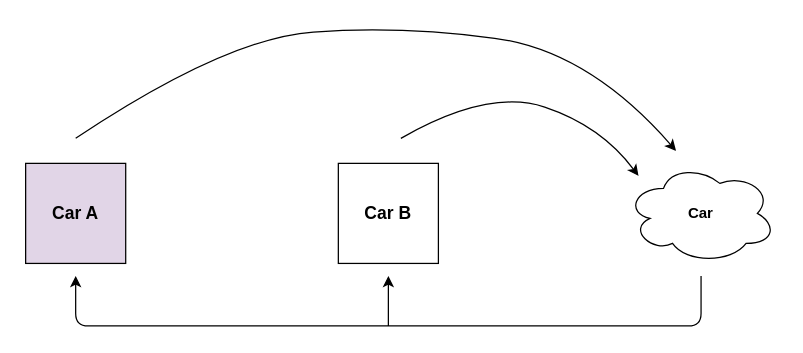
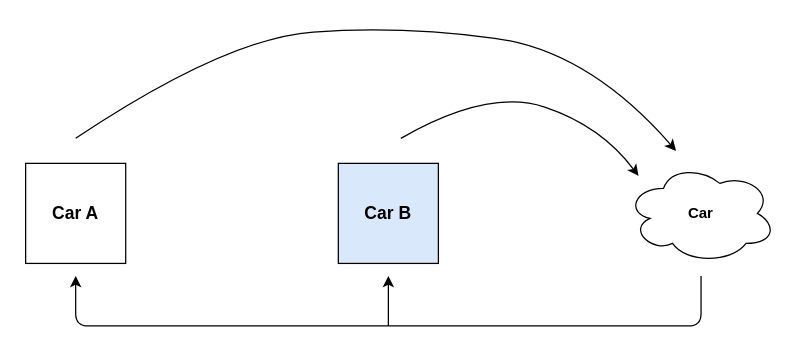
(76, 213) -> (76, 213)
(388, 213) -> (388, 213)
